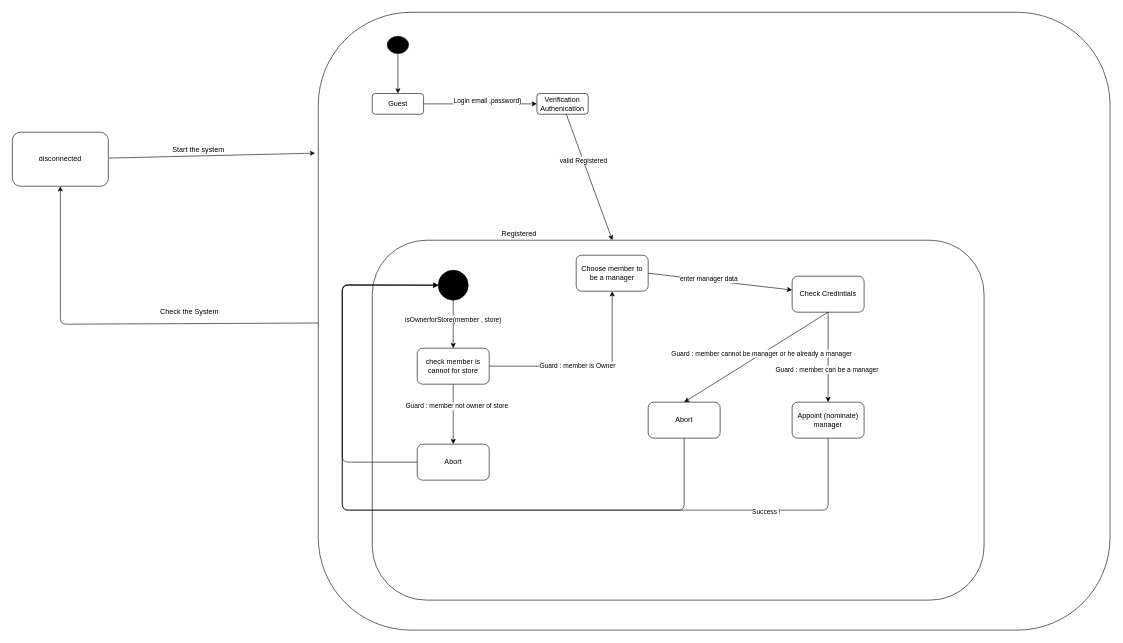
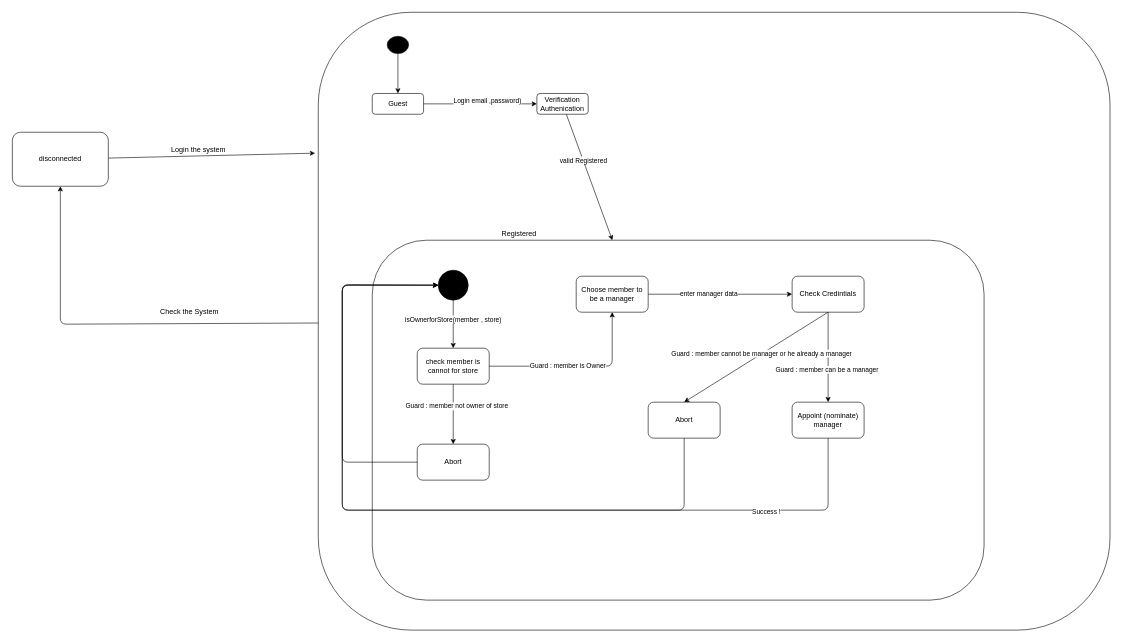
(199, 150) -> (199, 150)
(612, 273) -> (612, 294)
